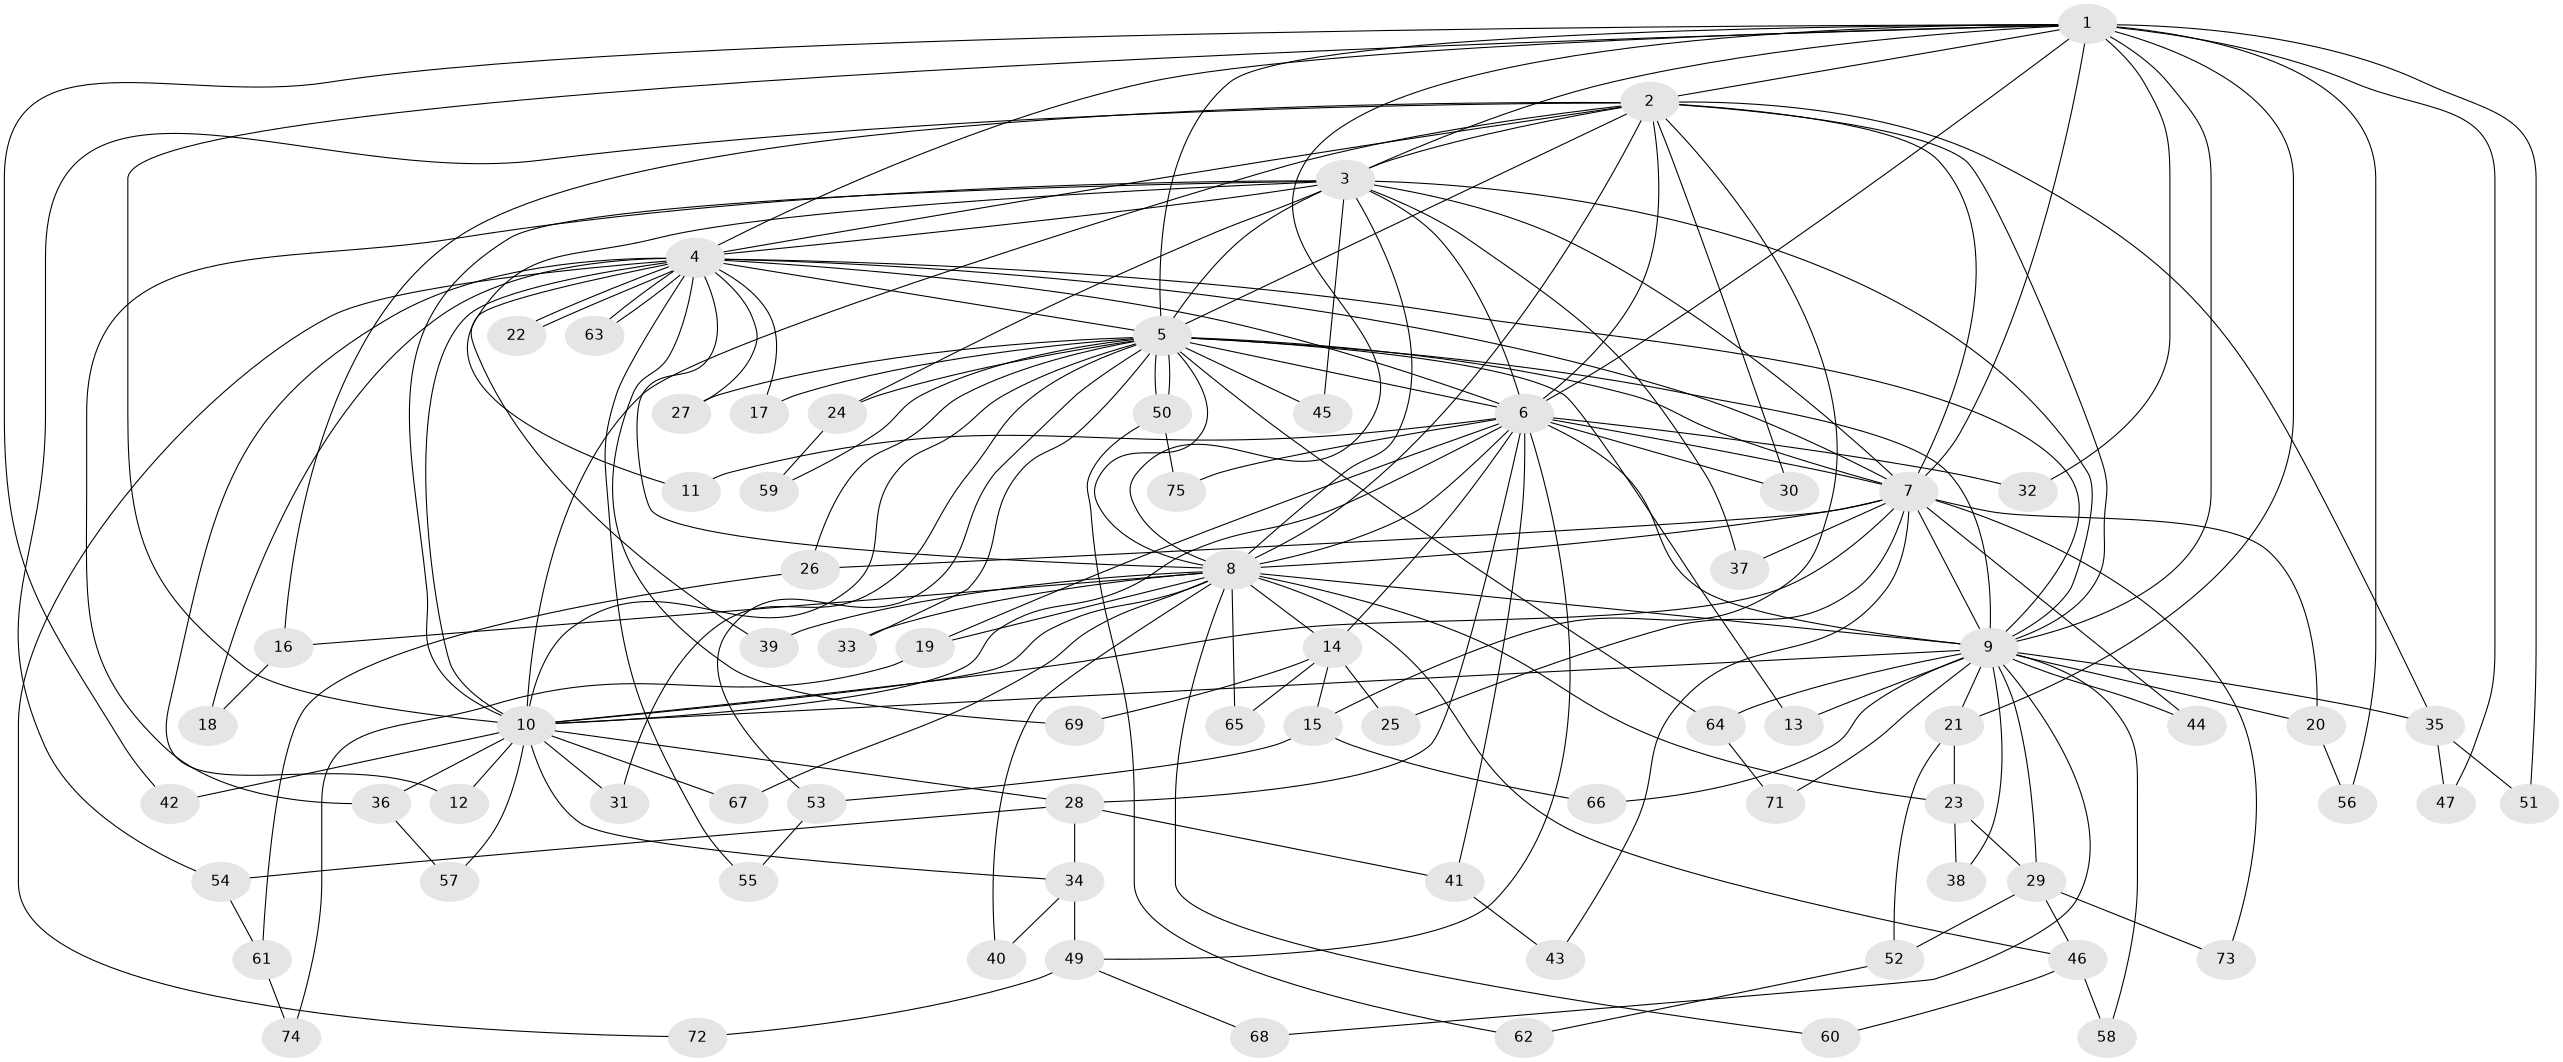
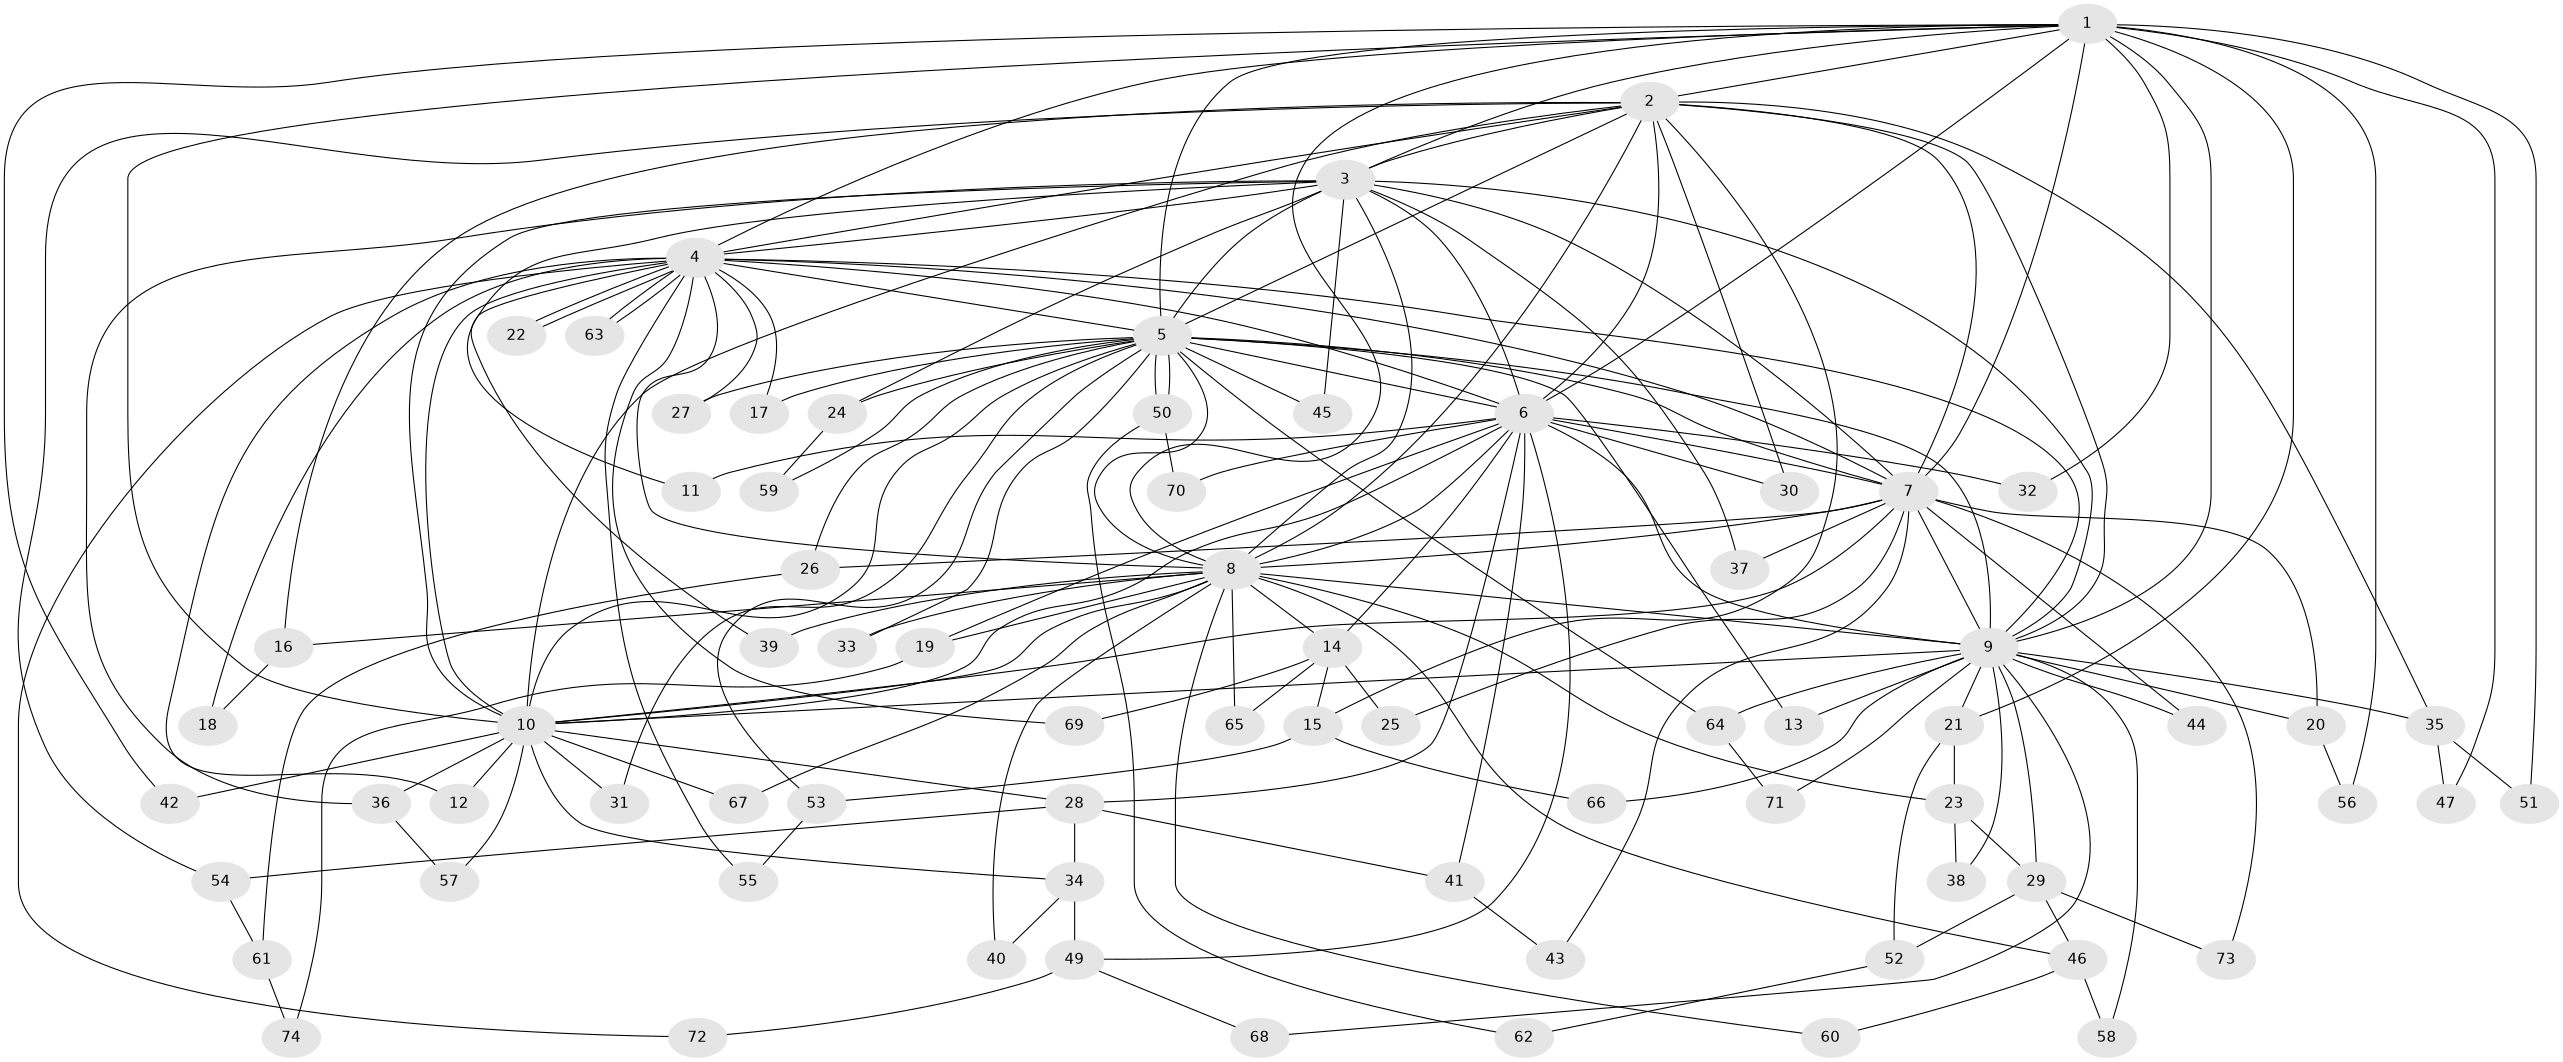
(1176, 492) -> (1176, 492)
